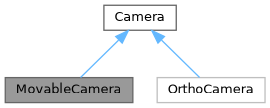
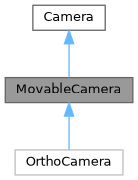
(181, 59) -> (69, 133)
